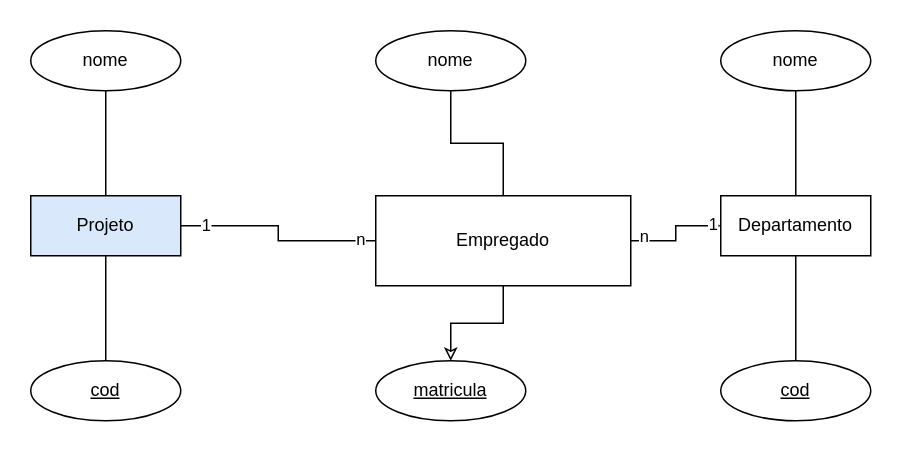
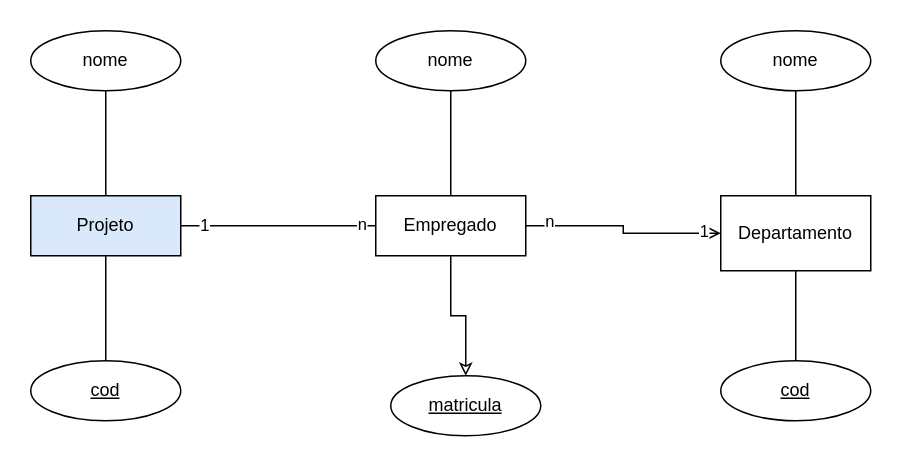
(796, 226) -> (796, 233)
(503, 241) -> (451, 226)
(451, 391) -> (466, 406)
